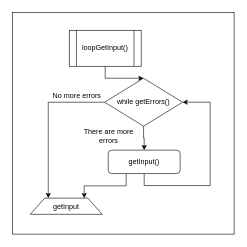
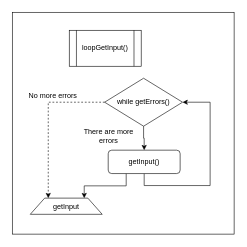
(138, 78) -> none
(77, 96) -> (53, 96)
(48, 120) -> (48, 120)
